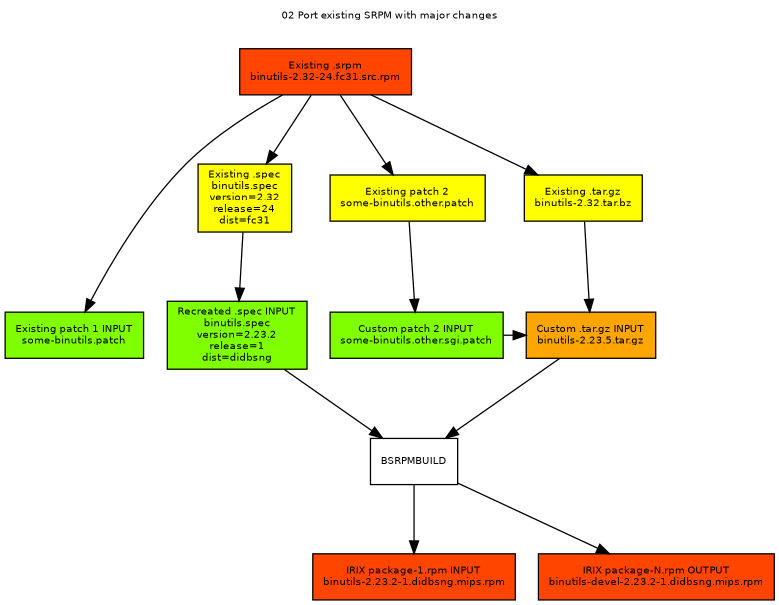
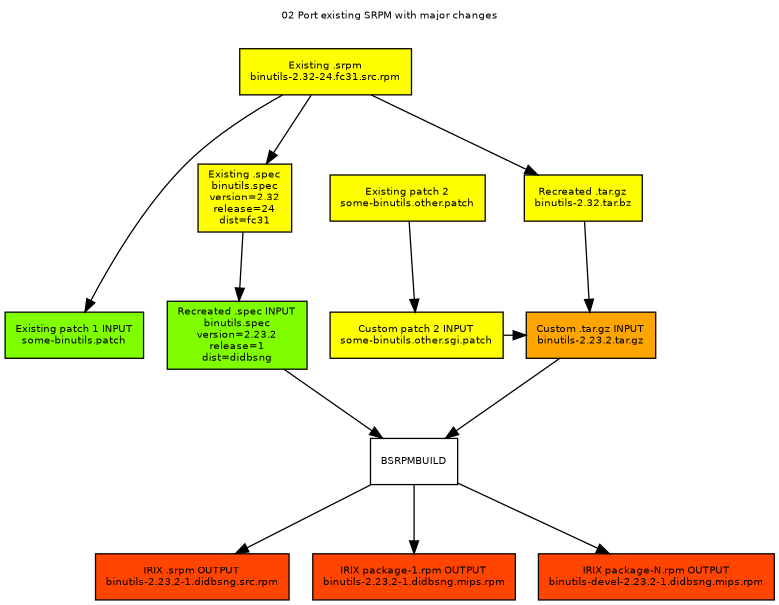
(326, 72) -> (326, 72)
(363, 130) -> none
(583, 198) -> (583, 198)
(417, 335) -> (417, 335)
(591, 335) -> (591, 335)
none -> (192, 577)
(414, 577) -> (414, 577)
